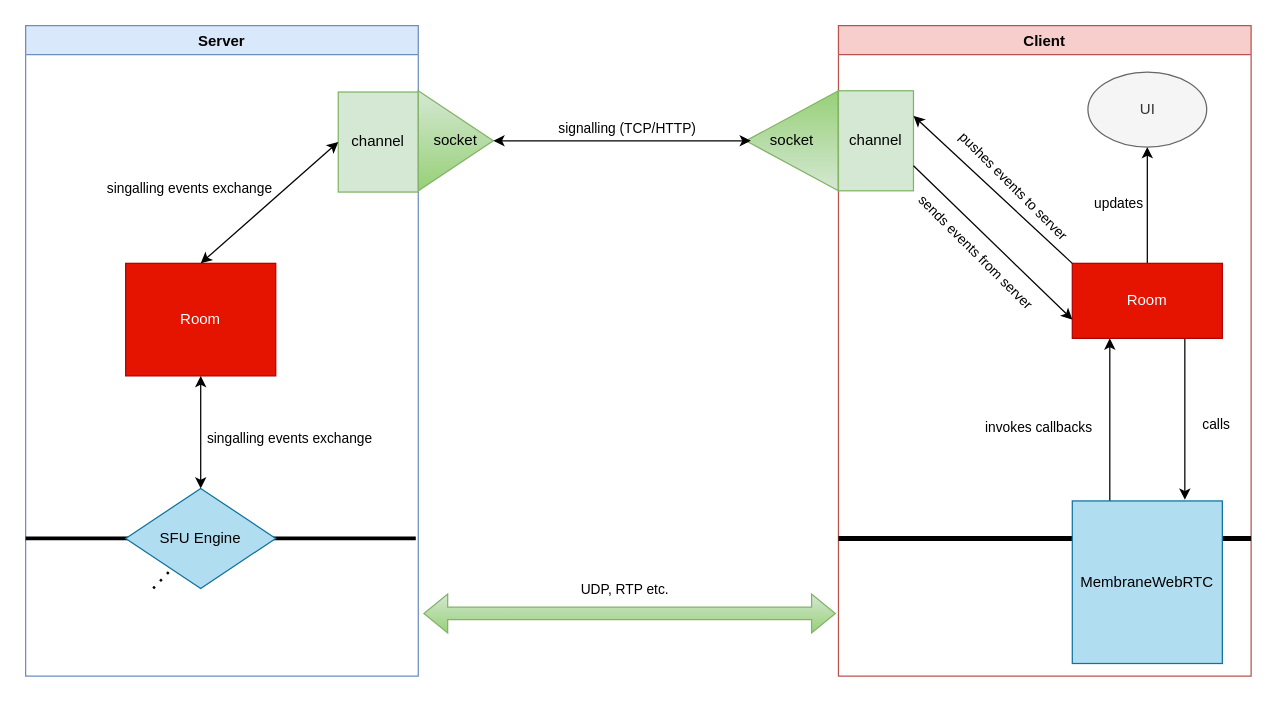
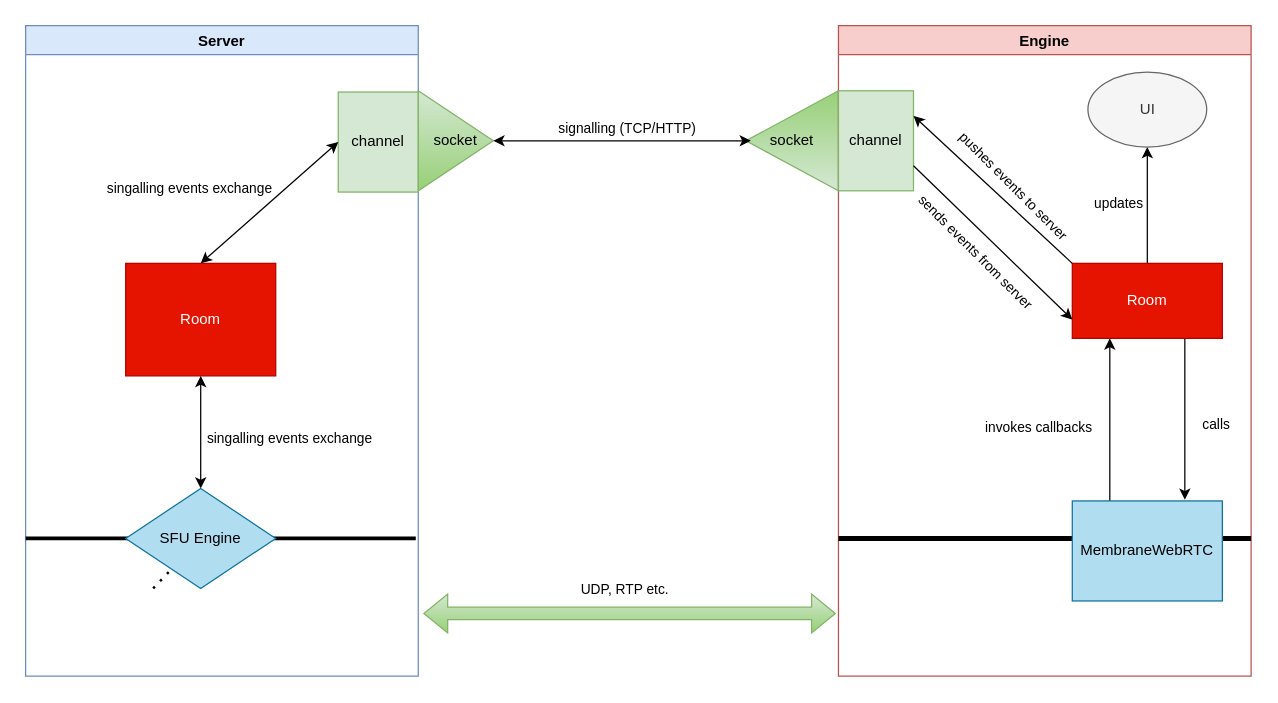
(1044, 41) -> (1044, 41)
(1147, 582) -> (1147, 551)
